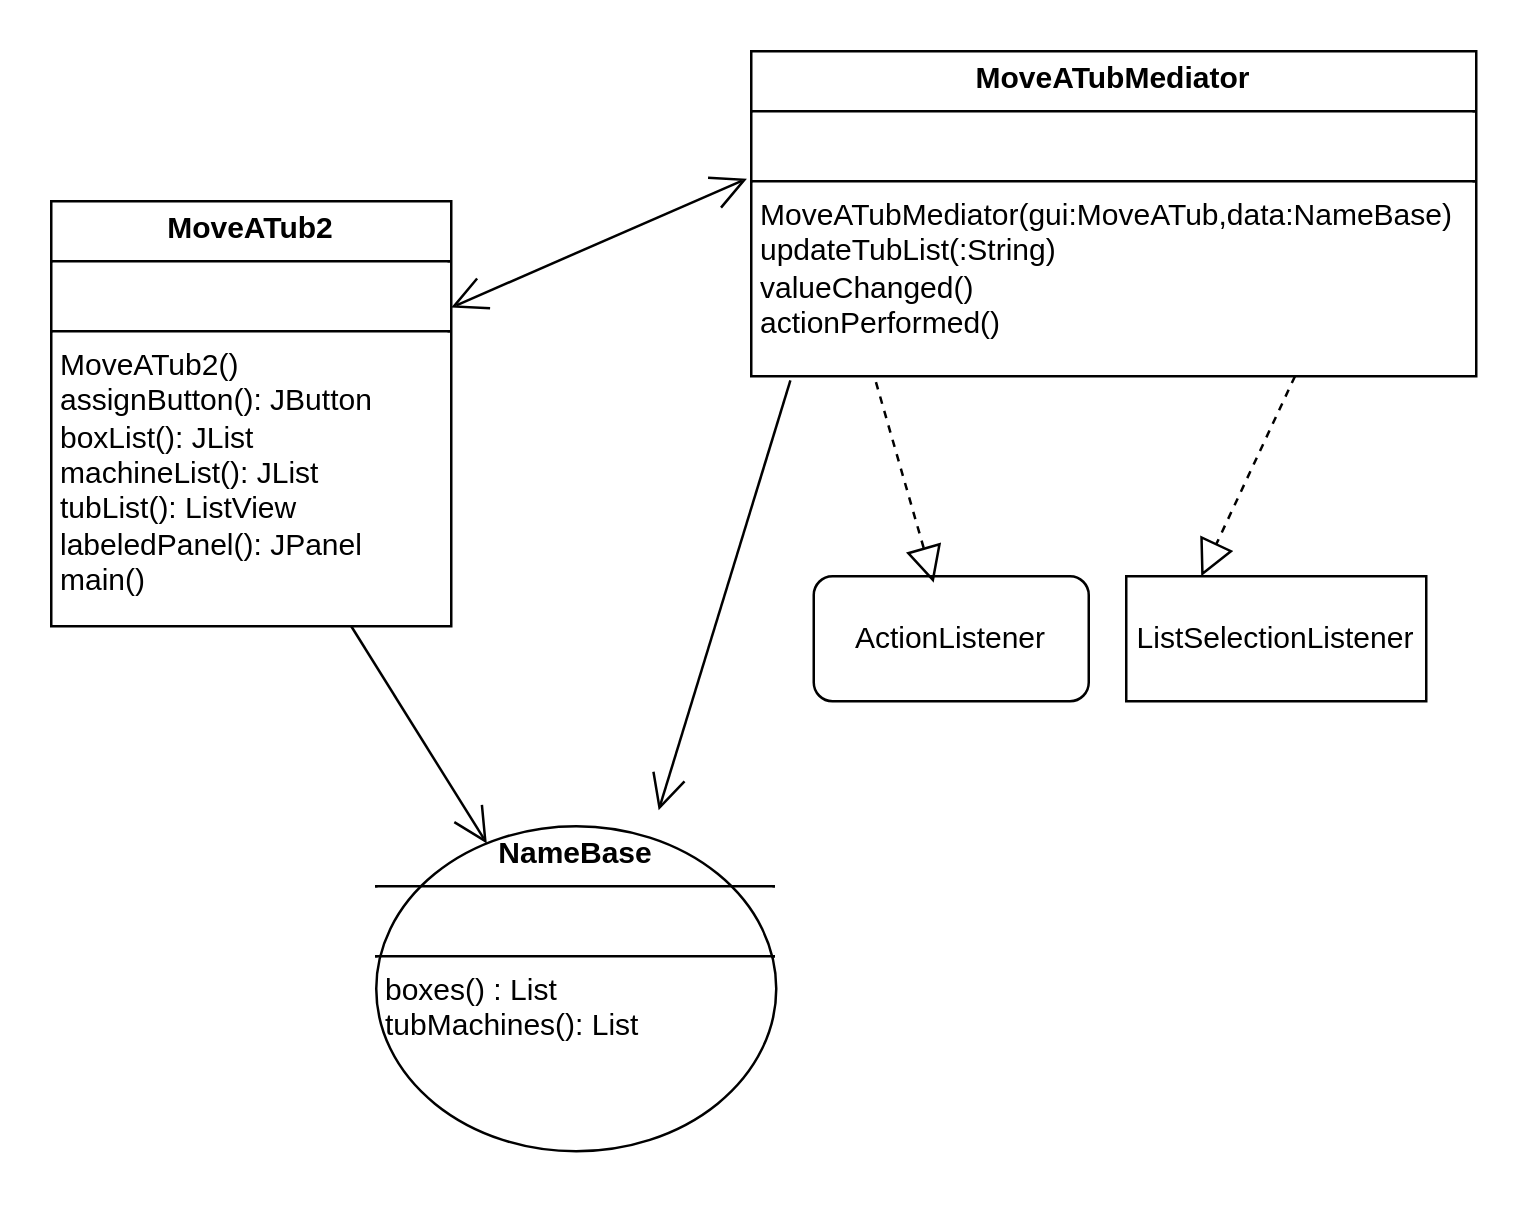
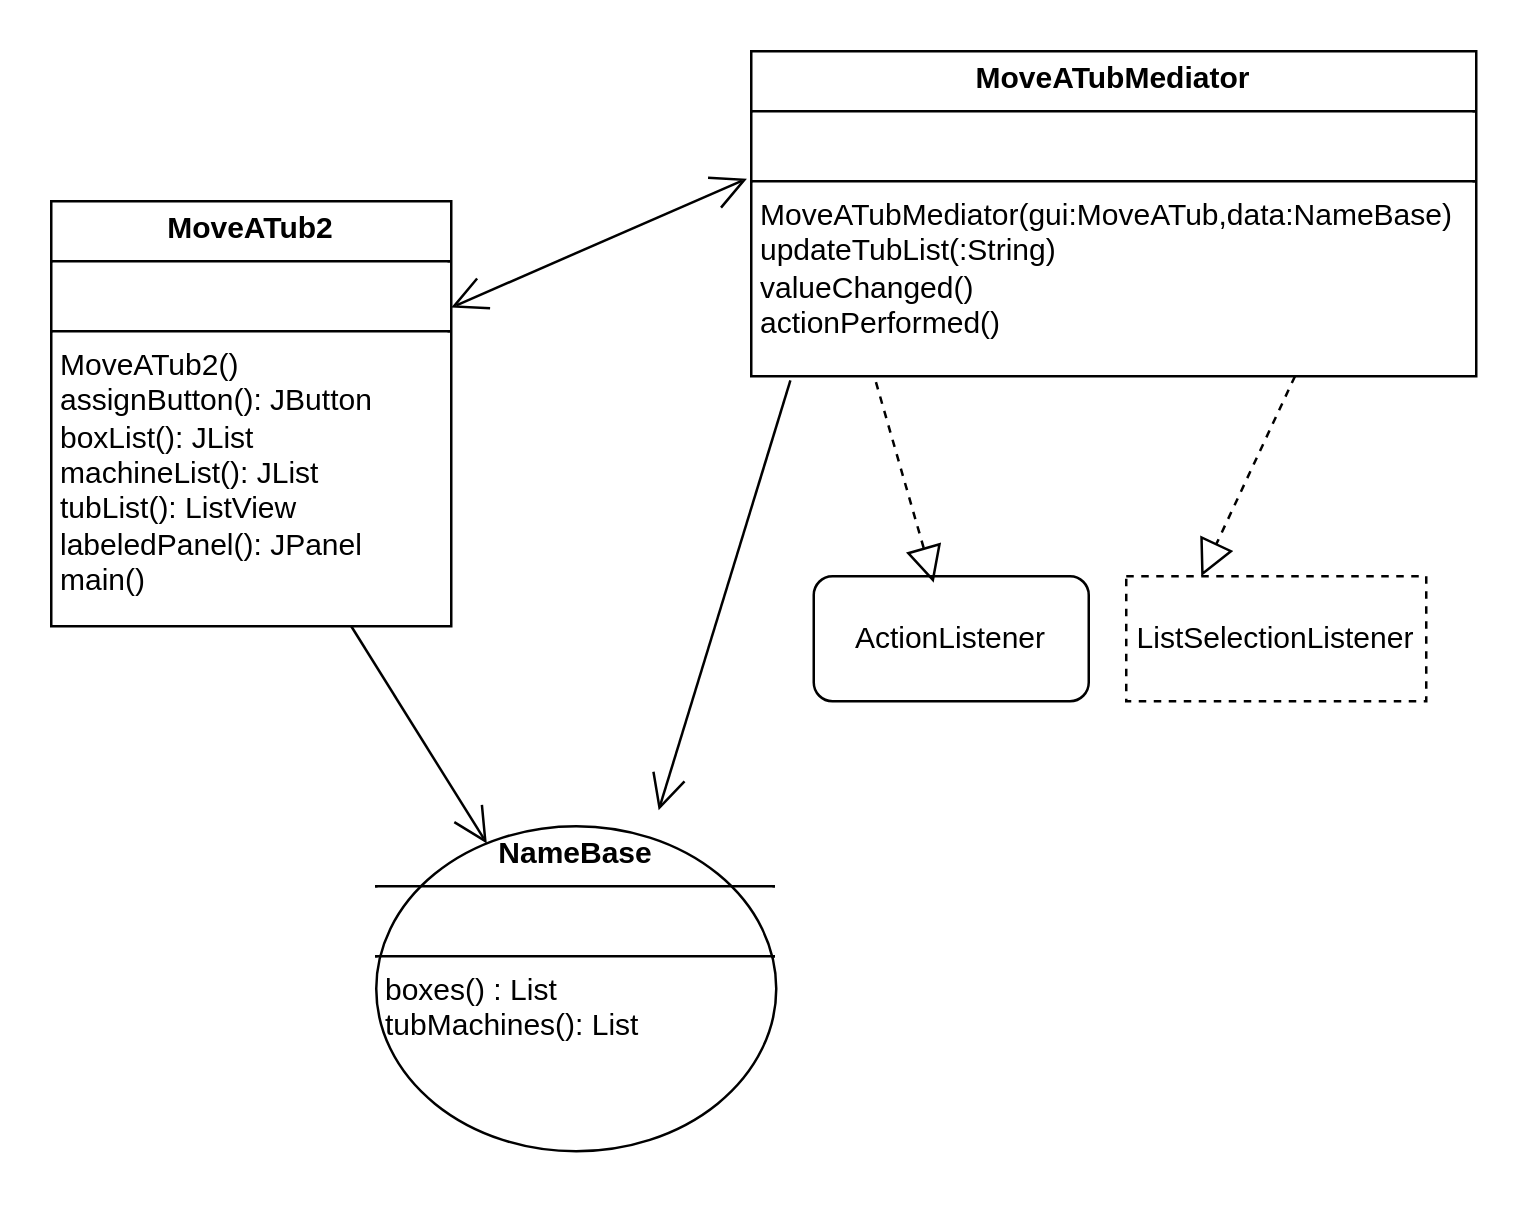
(1276, 639) -> (1276, 639)
